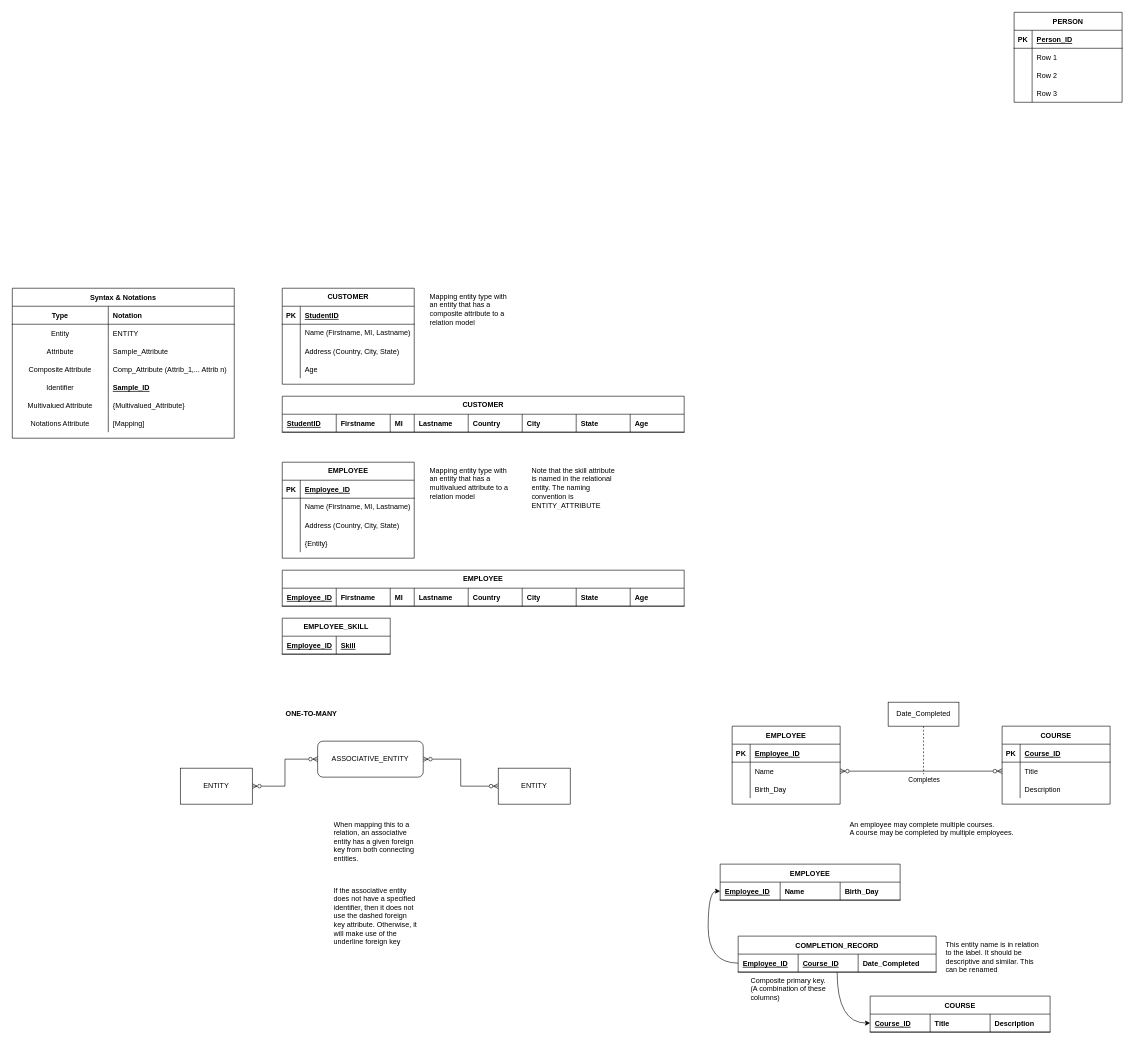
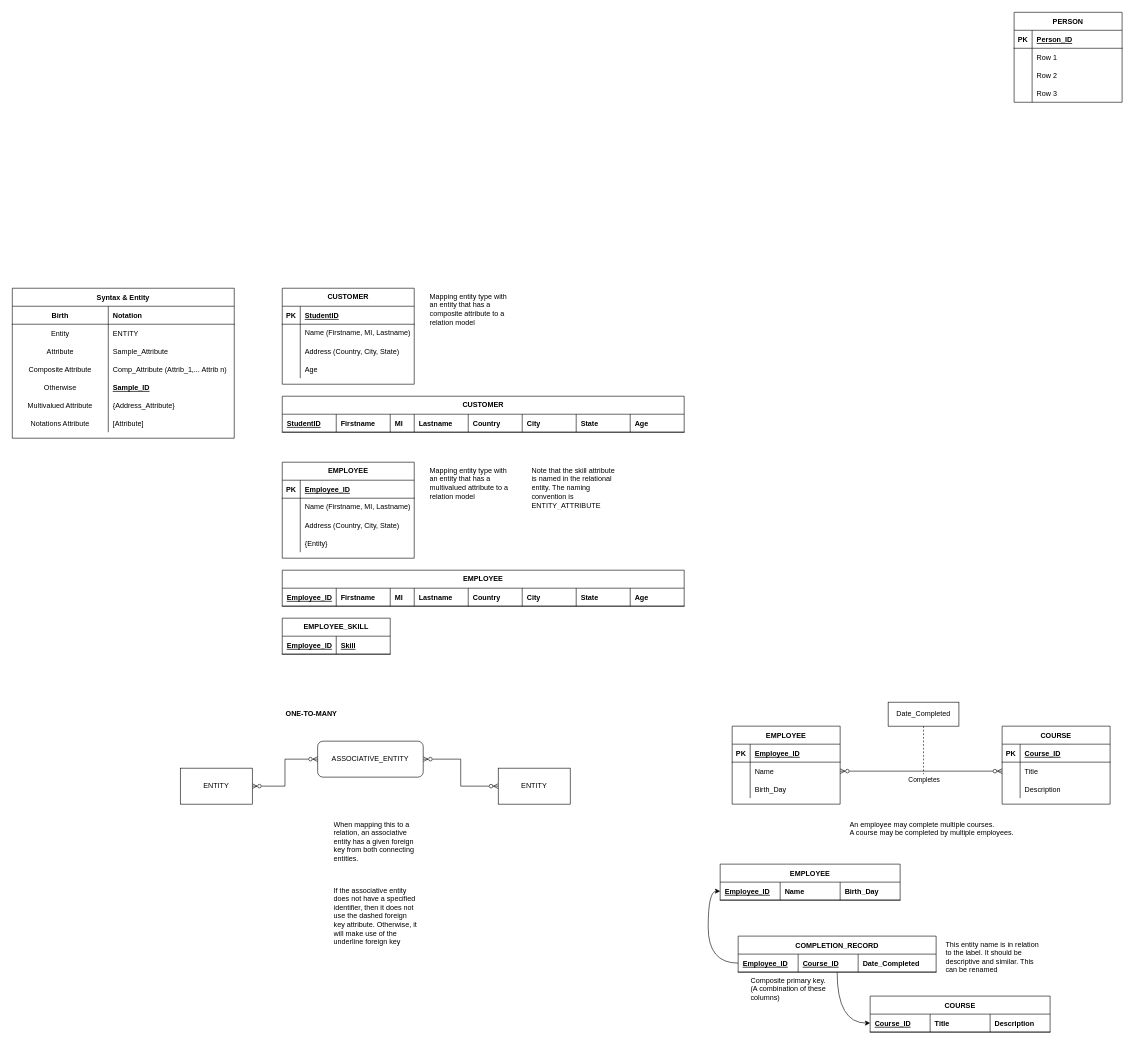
(123, 298) -> (123, 298)
(60, 316) -> (60, 316)
(60, 388) -> (60, 388)
(155, 406) -> (150, 406)
(130, 424) -> (134, 424)
